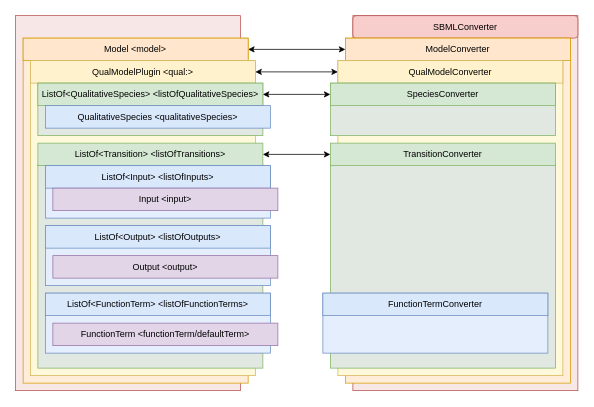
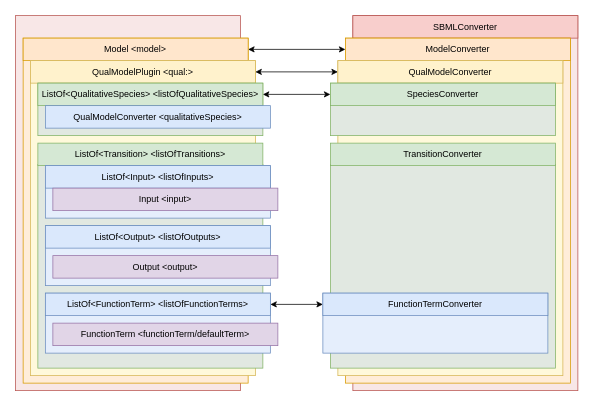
(465, 27) -> (465, 27)
(158, 117) -> (158, 117)
(296, 154) -> none
none -> (297, 304)
